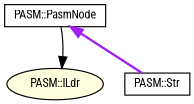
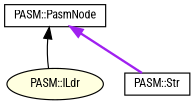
(63, 42) -> (47, 54)
